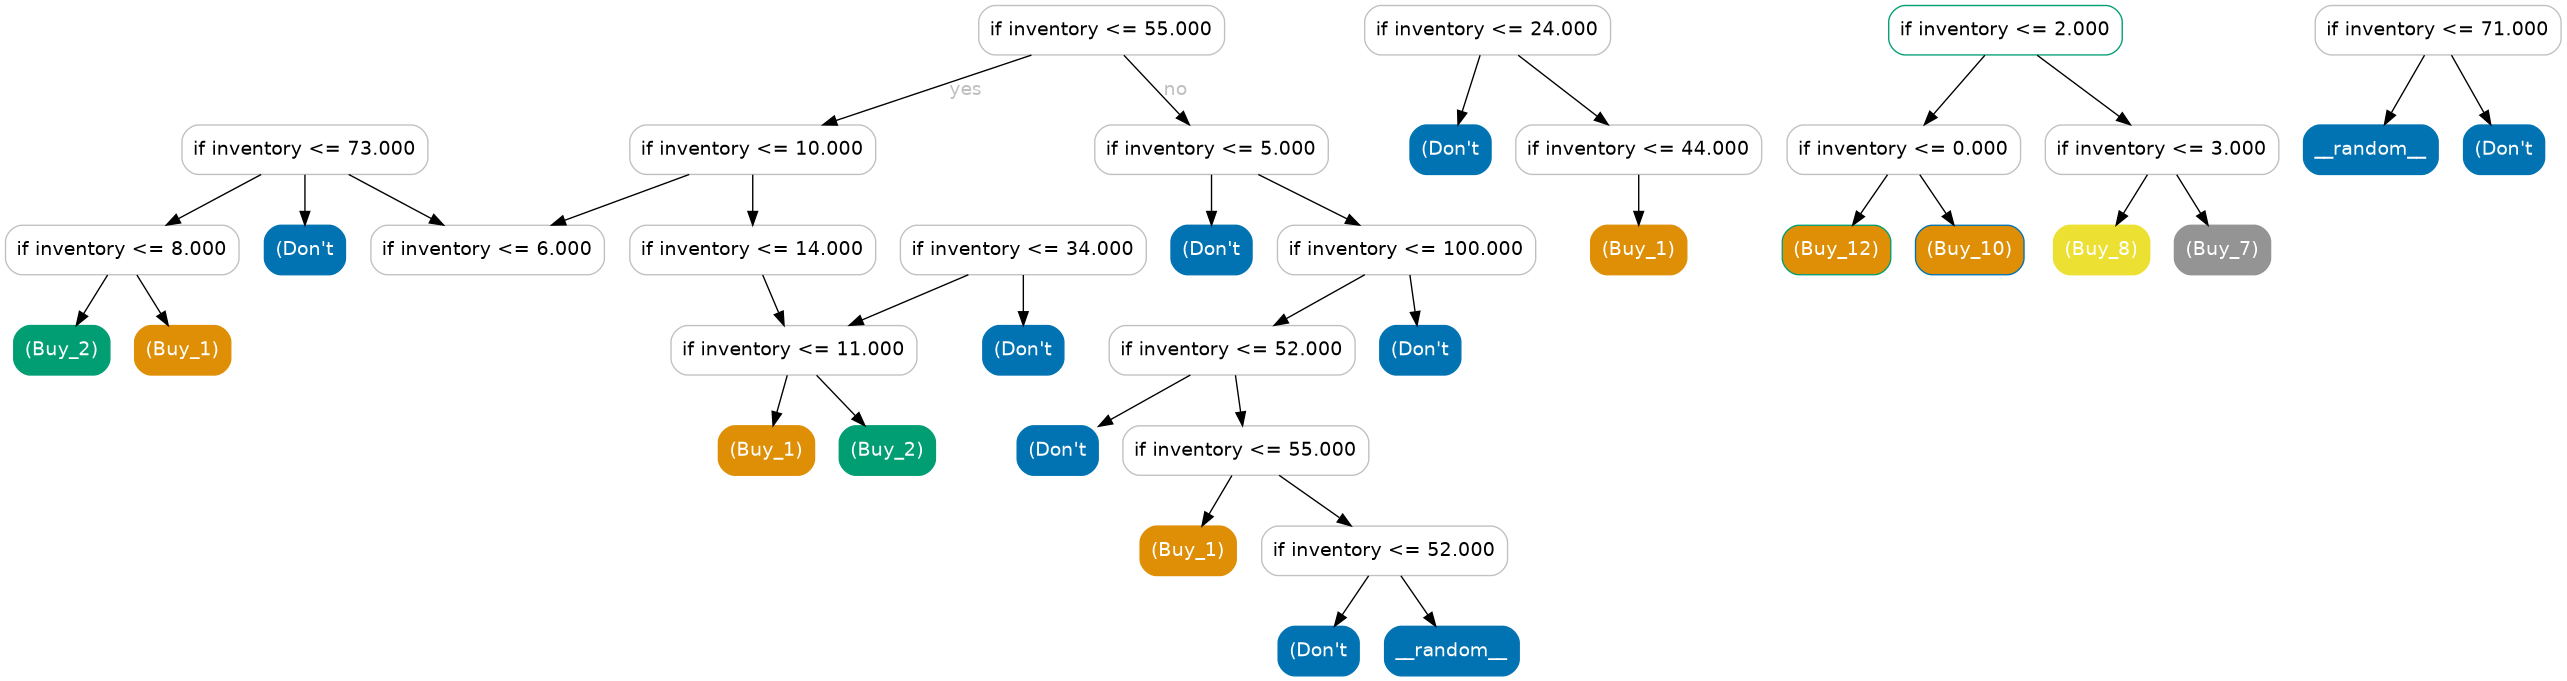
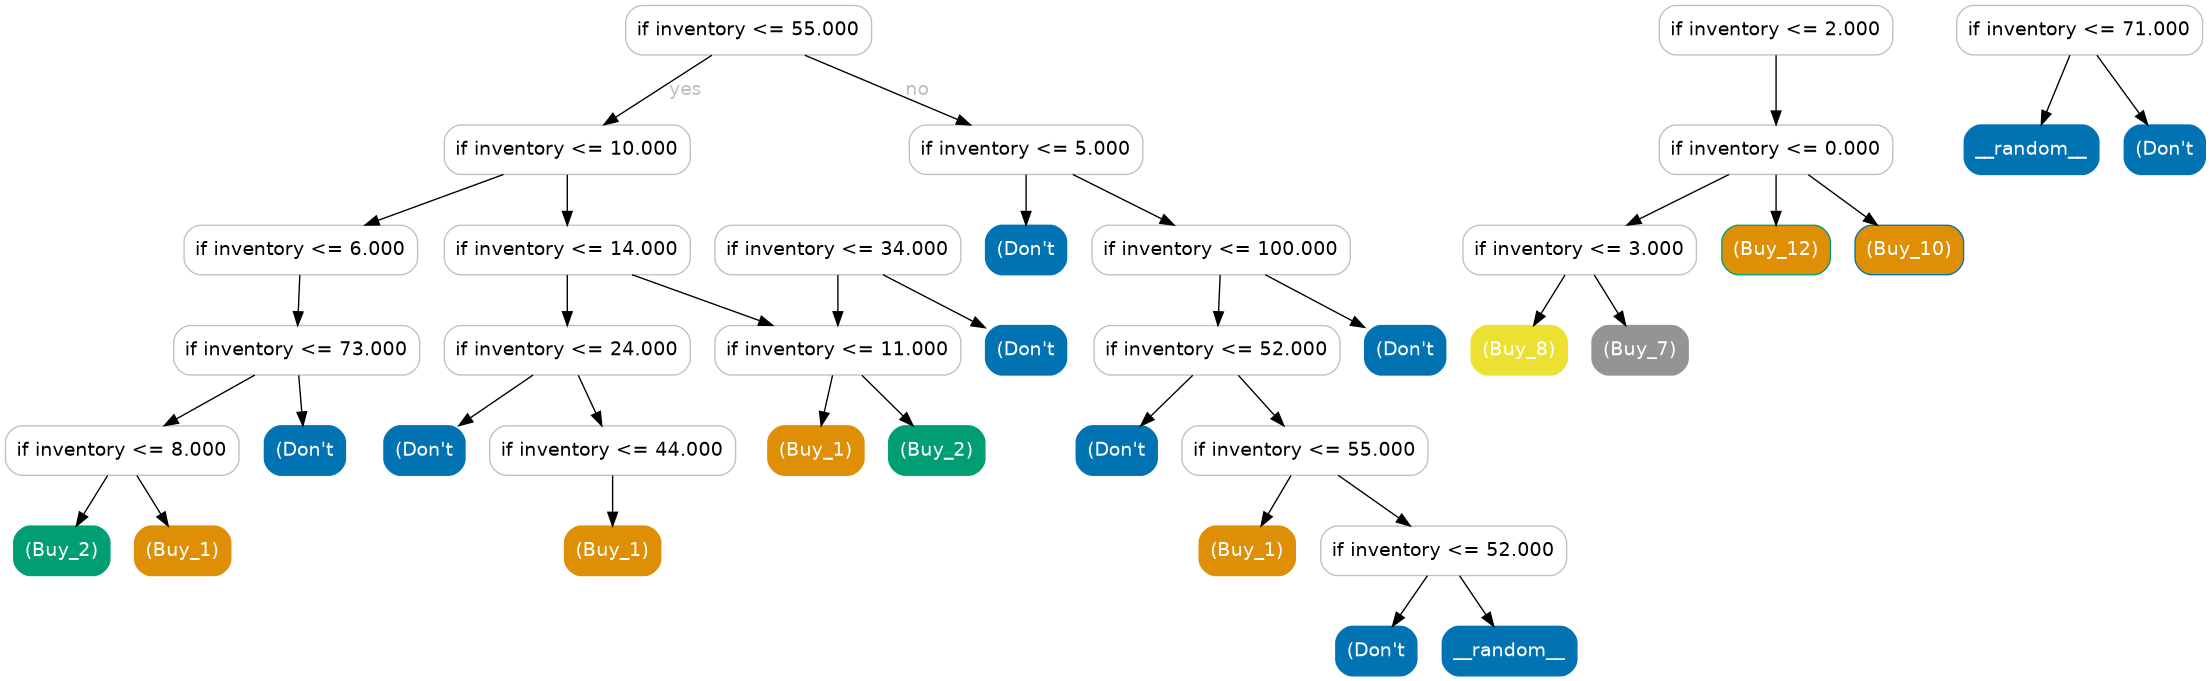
(2005, 30) -> (1776, 30)
(2078, 86) -> (1684, 197)
(390, 197) -> (299, 293)
none -> (567, 293)
